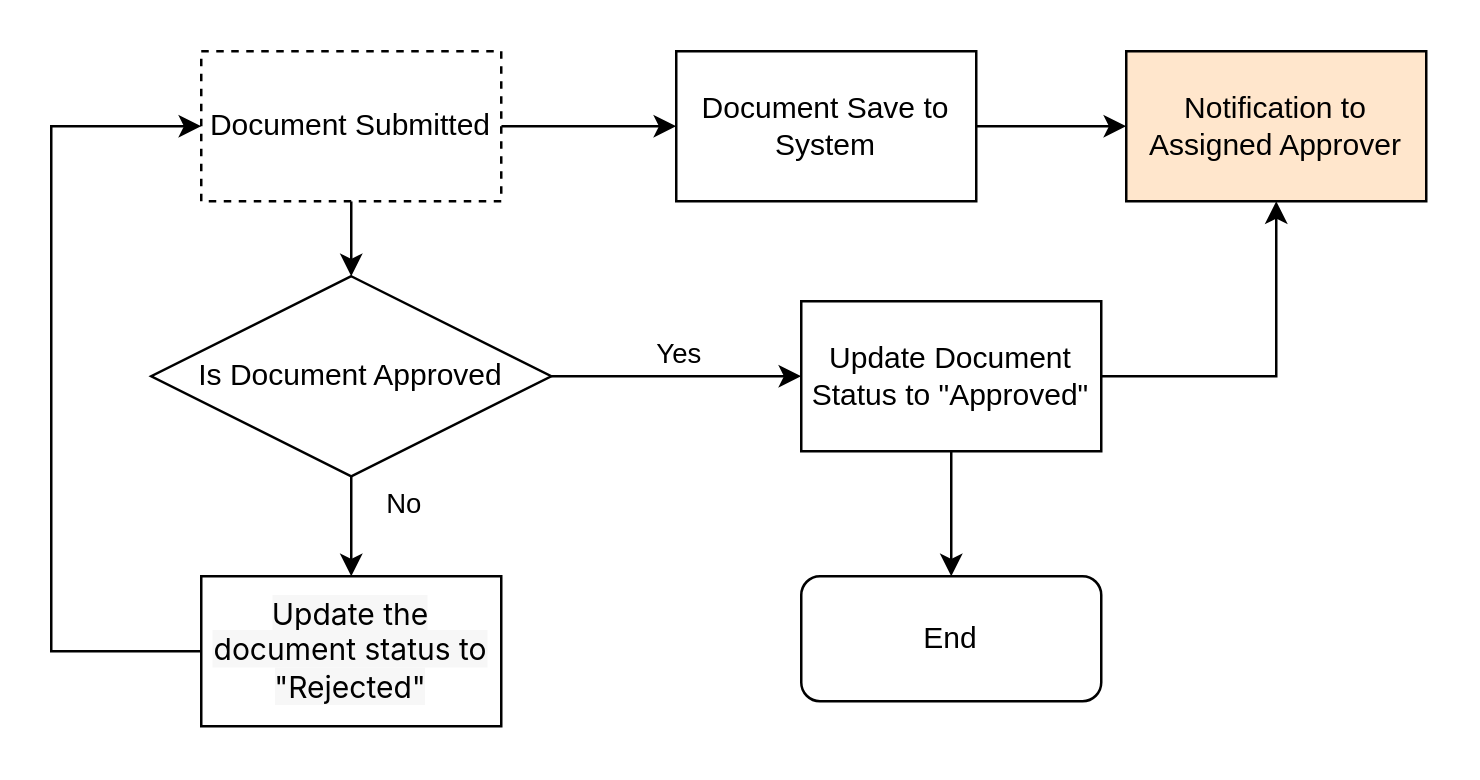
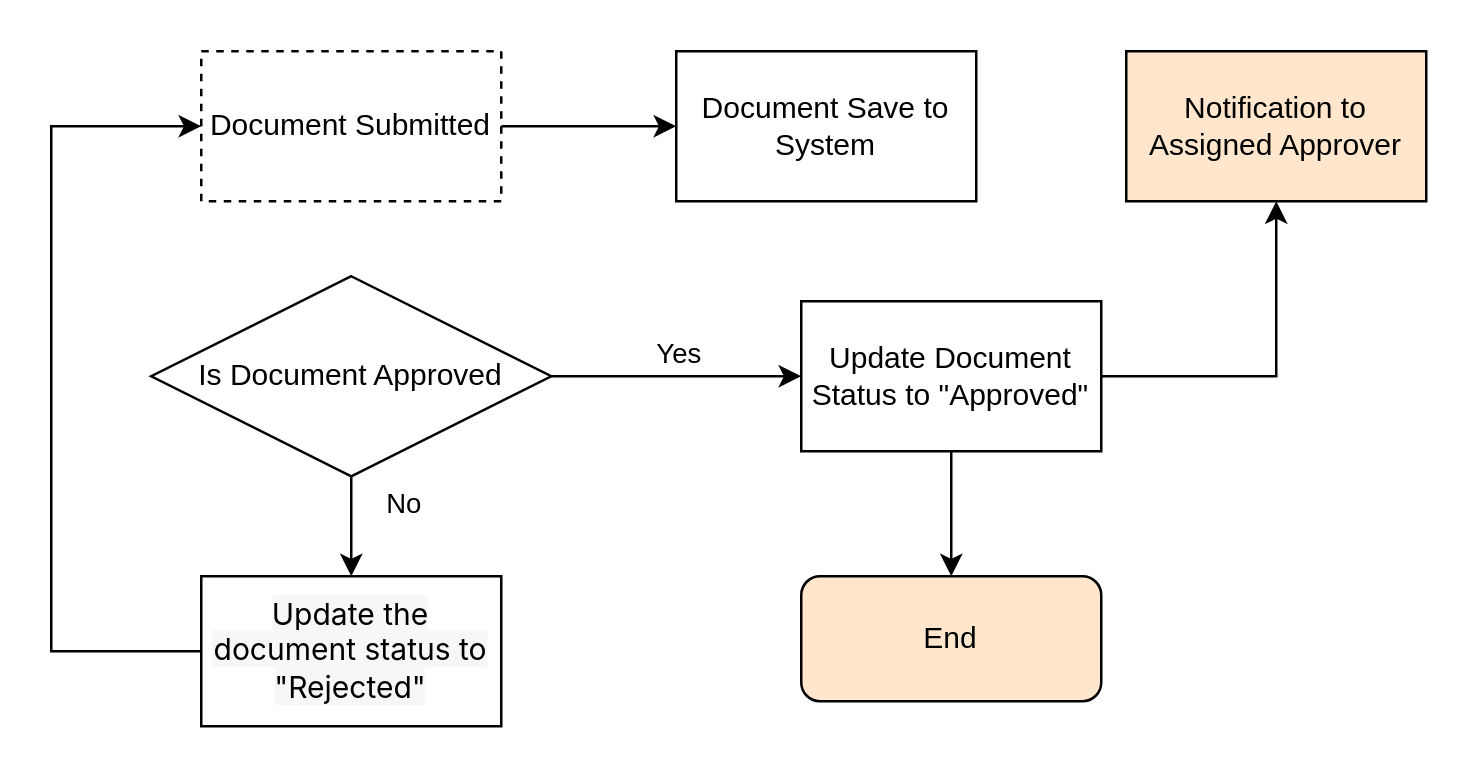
(1043, 126) -> none
(351, 247) -> none
(951, 639) -> (951, 639)
